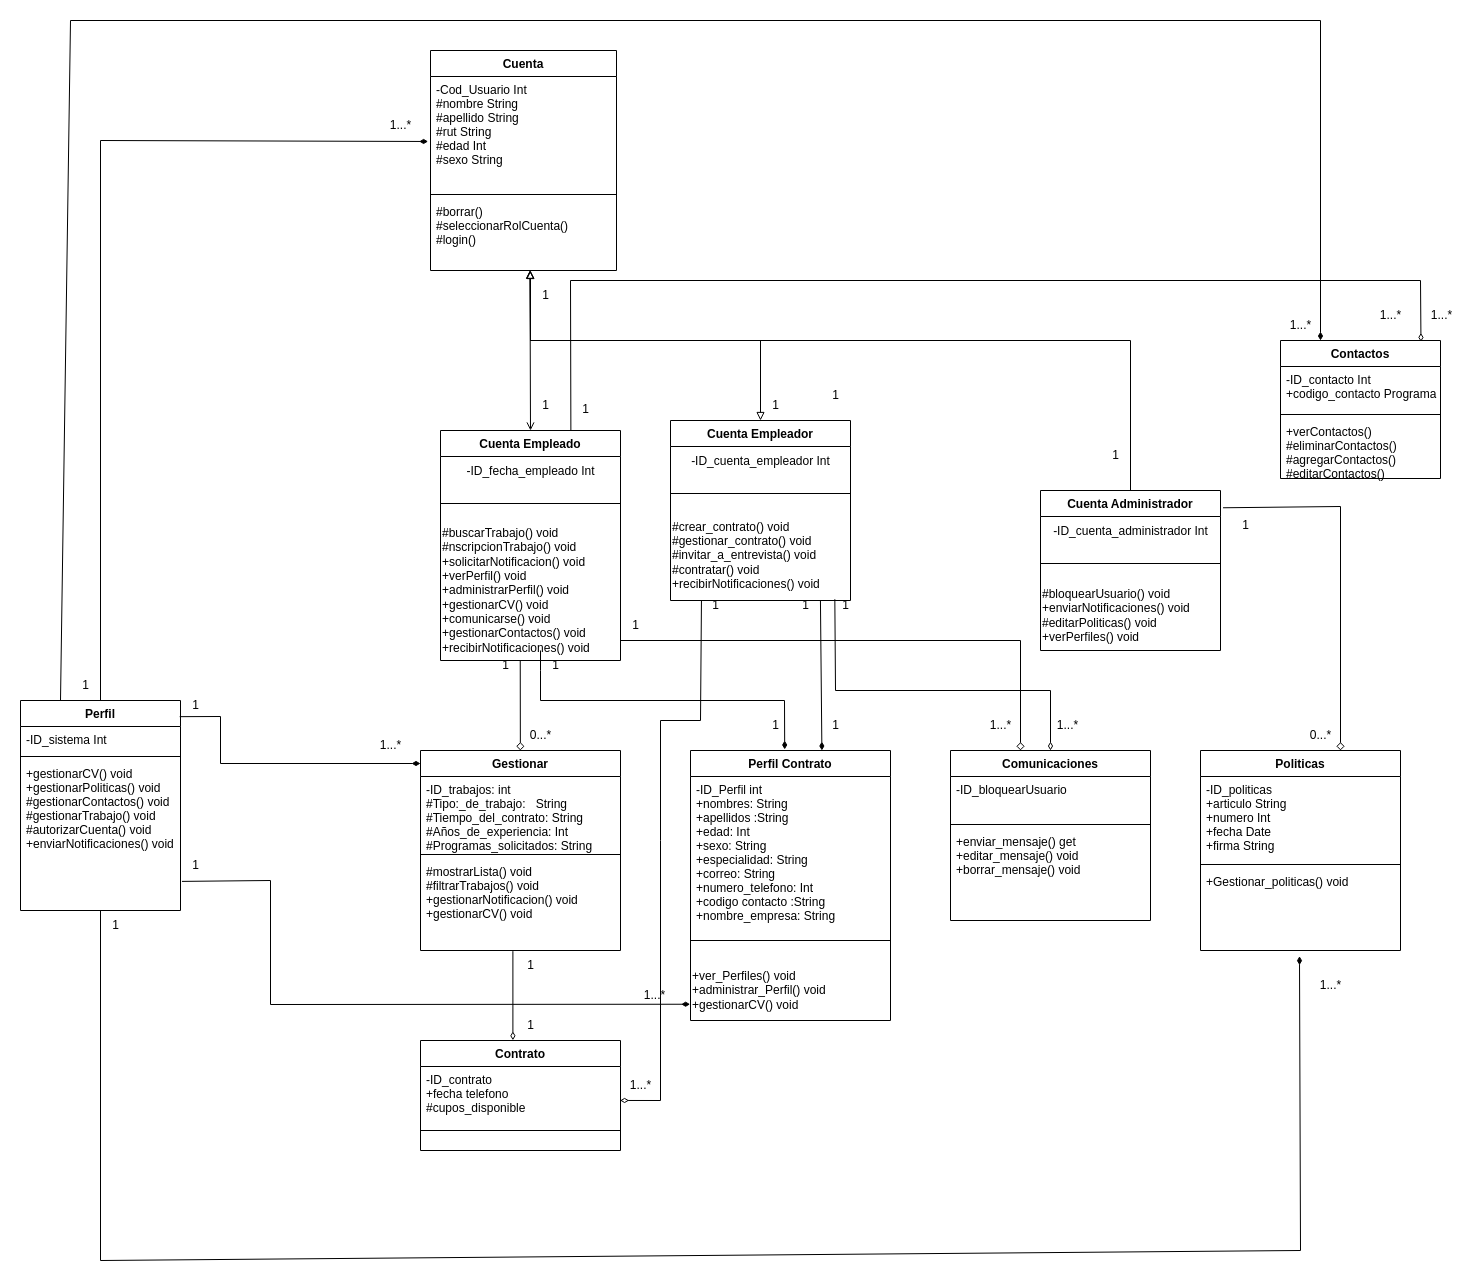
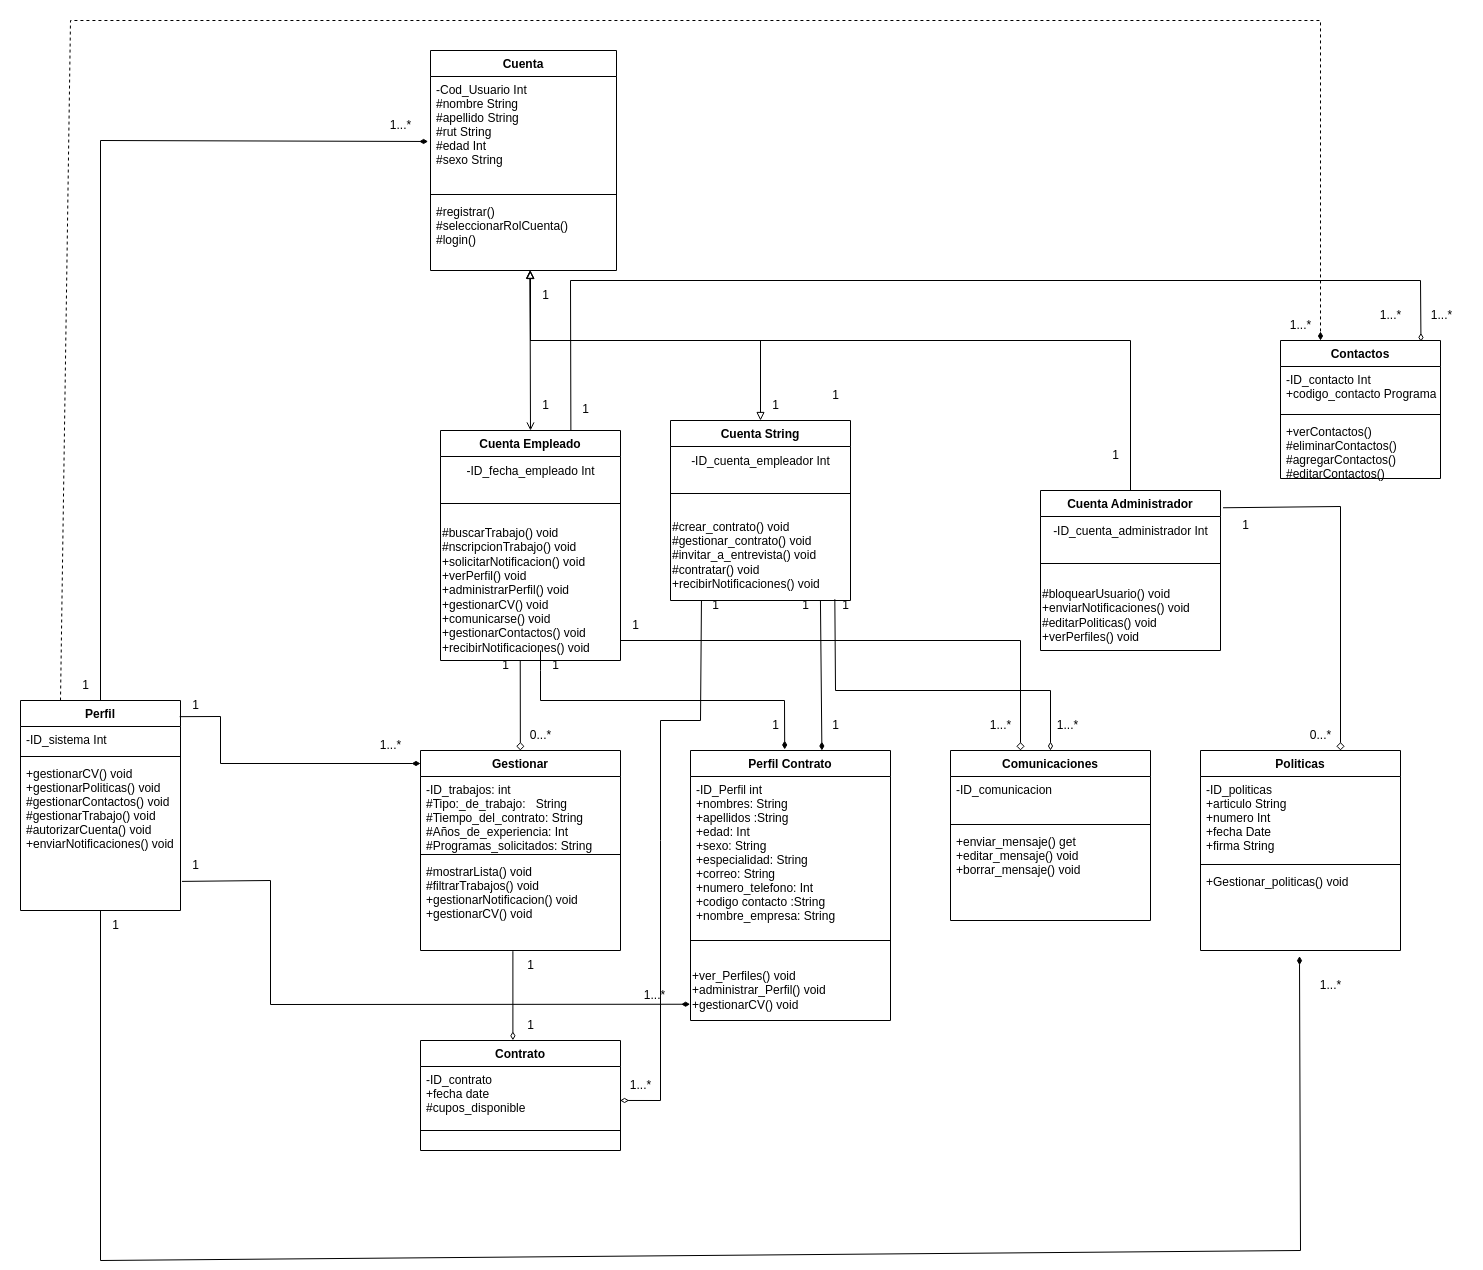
(513, 21) -> (513, 21)
(466, 212) -> (475, 212)
(760, 434) -> (760, 434)
(1017, 790) -> (1007, 790)
(466, 1080) -> (466, 1080)
